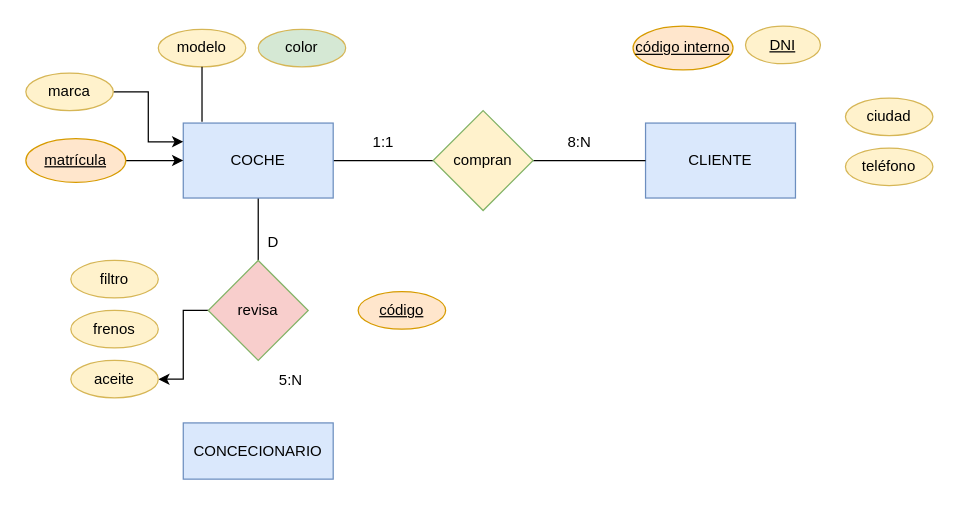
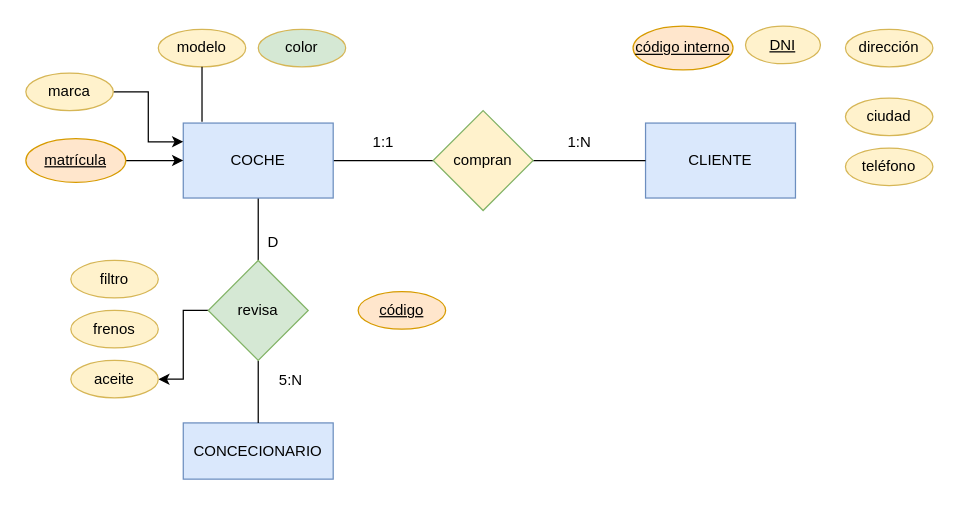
none -> (889, 48)
(578, 143) -> (578, 143)
(258, 311) -> (258, 311)
none -> (258, 393)
